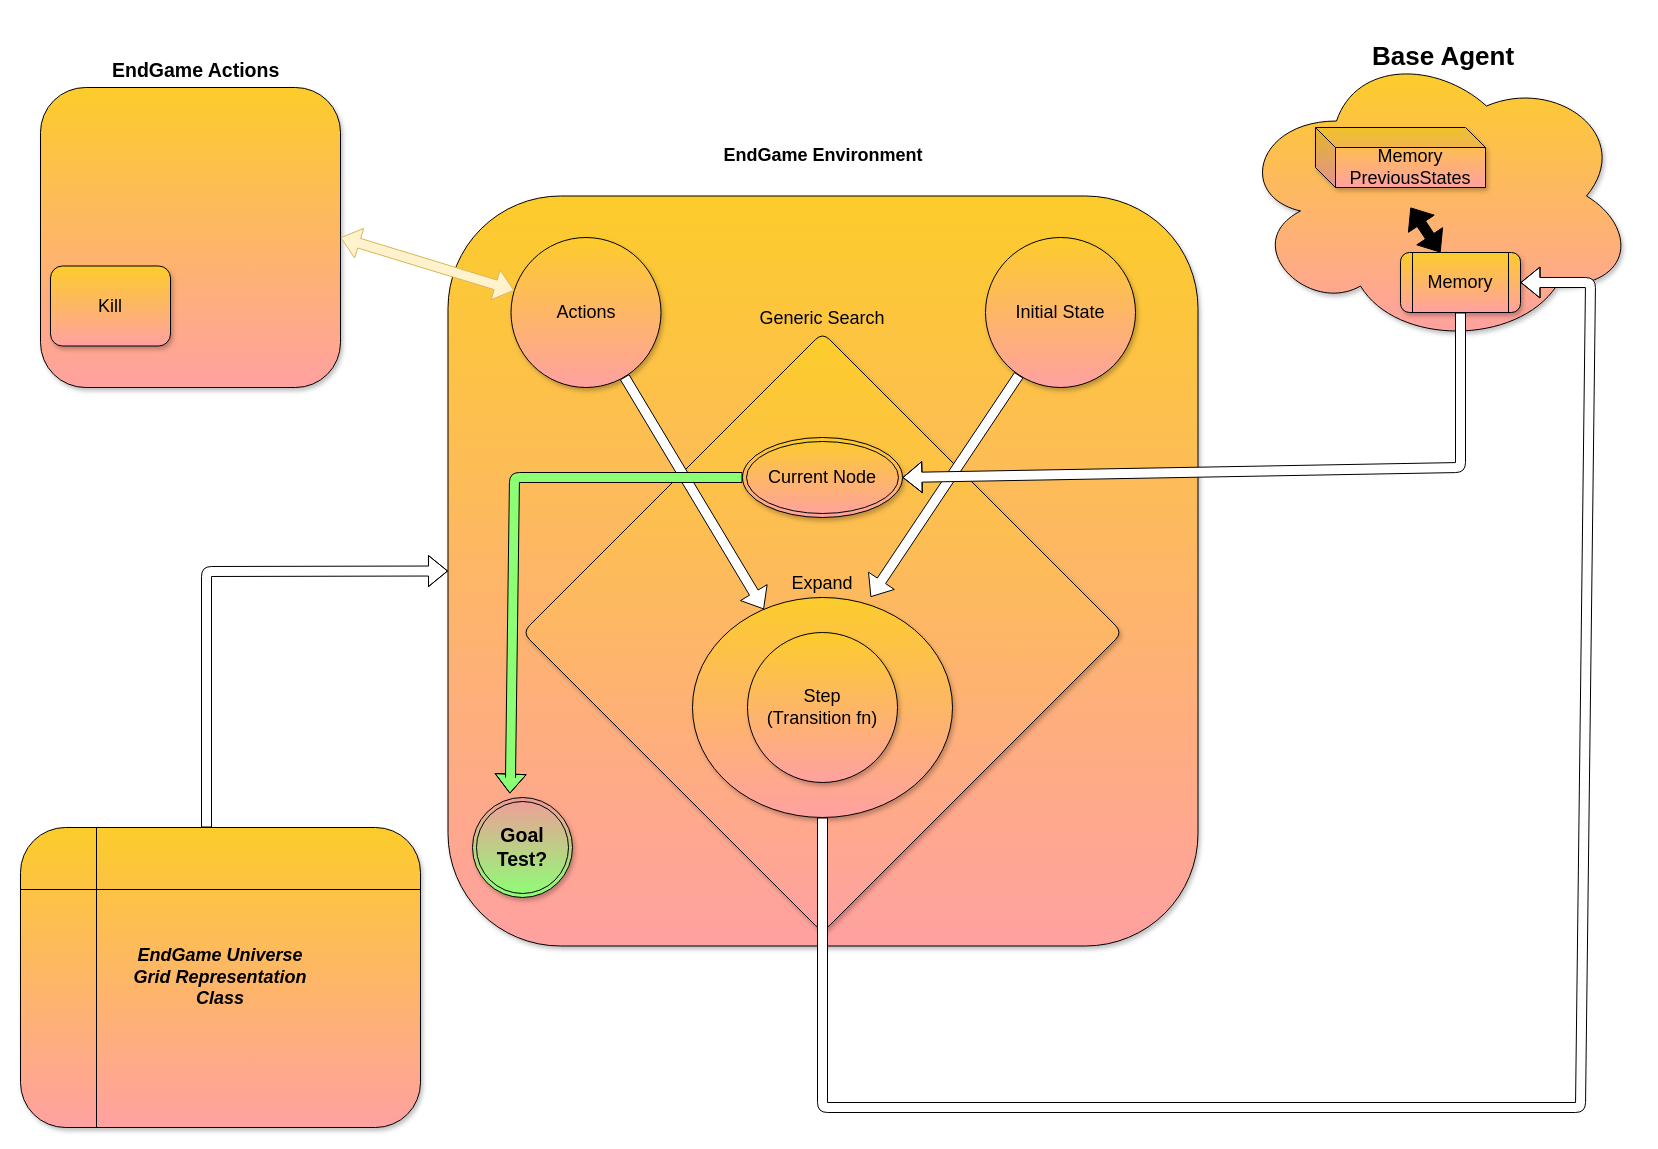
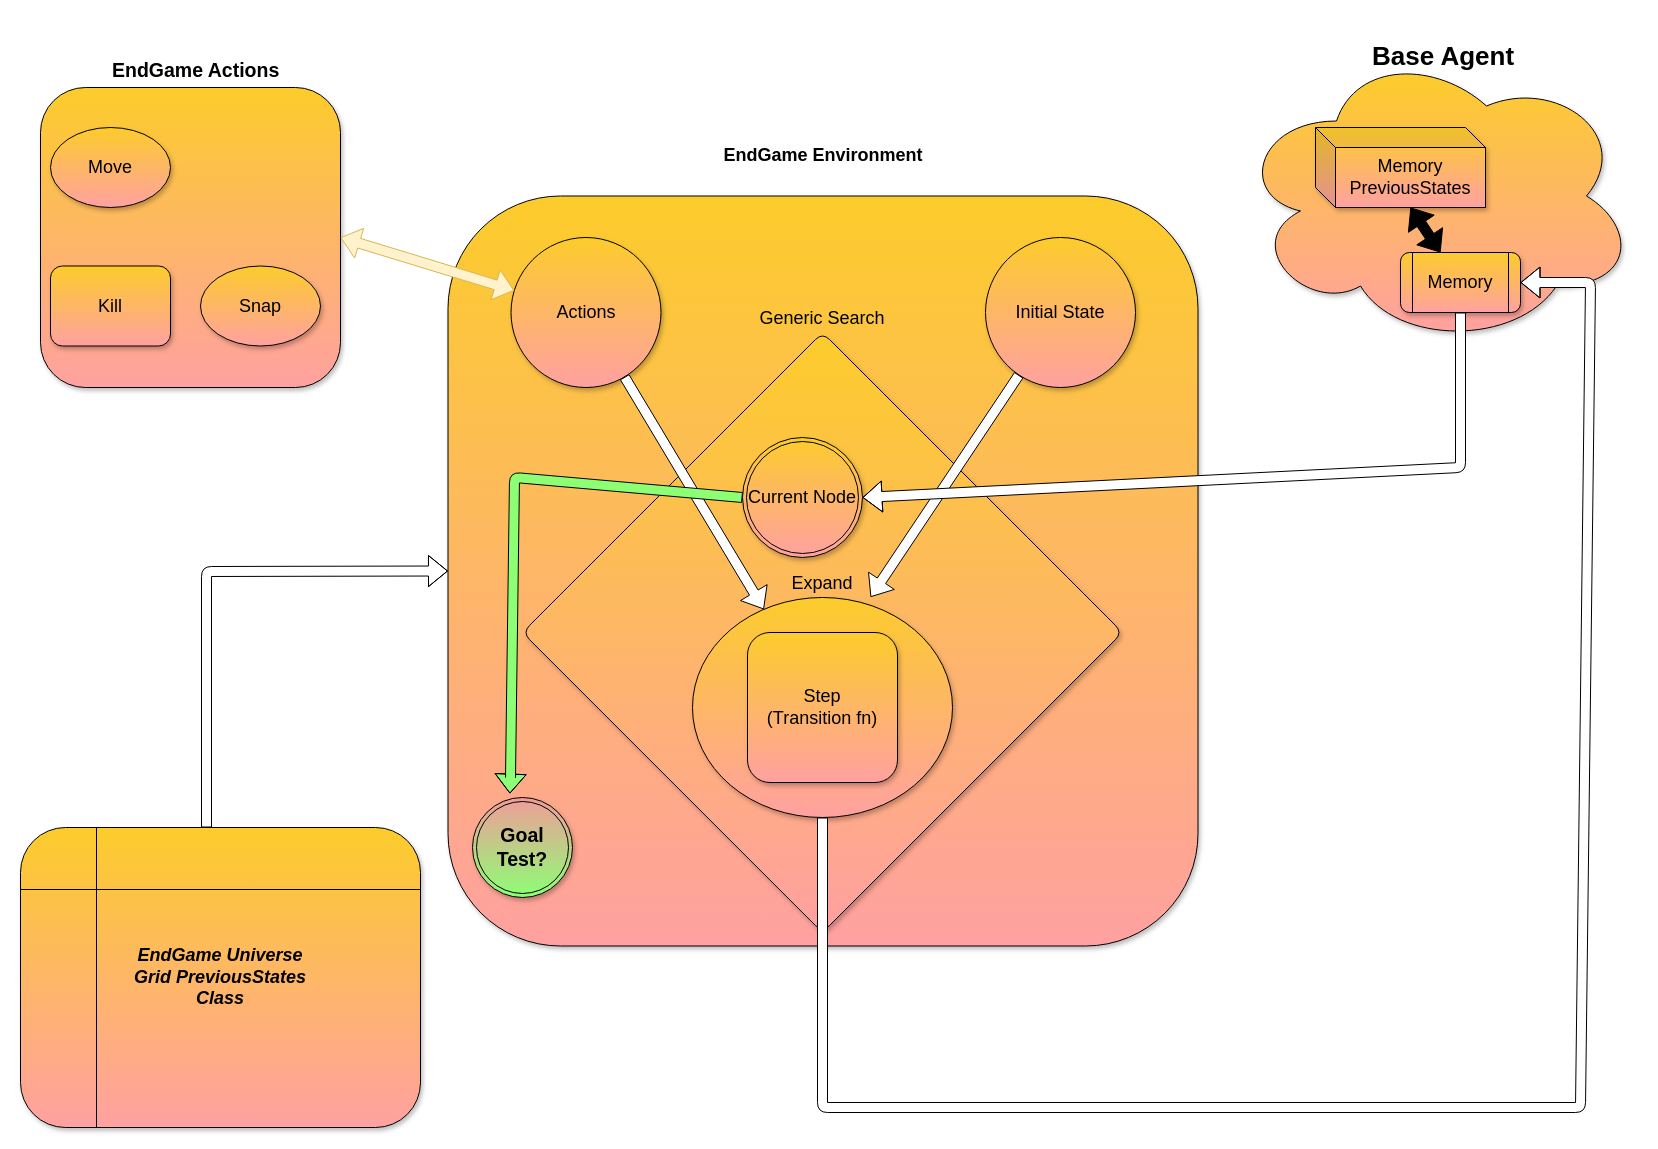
(1401, 158) -> (1401, 168)
none -> (111, 168)
none -> (261, 306)
(823, 478) -> (803, 498)
(823, 708) -> (823, 708)
(221, 978) -> (221, 978)
